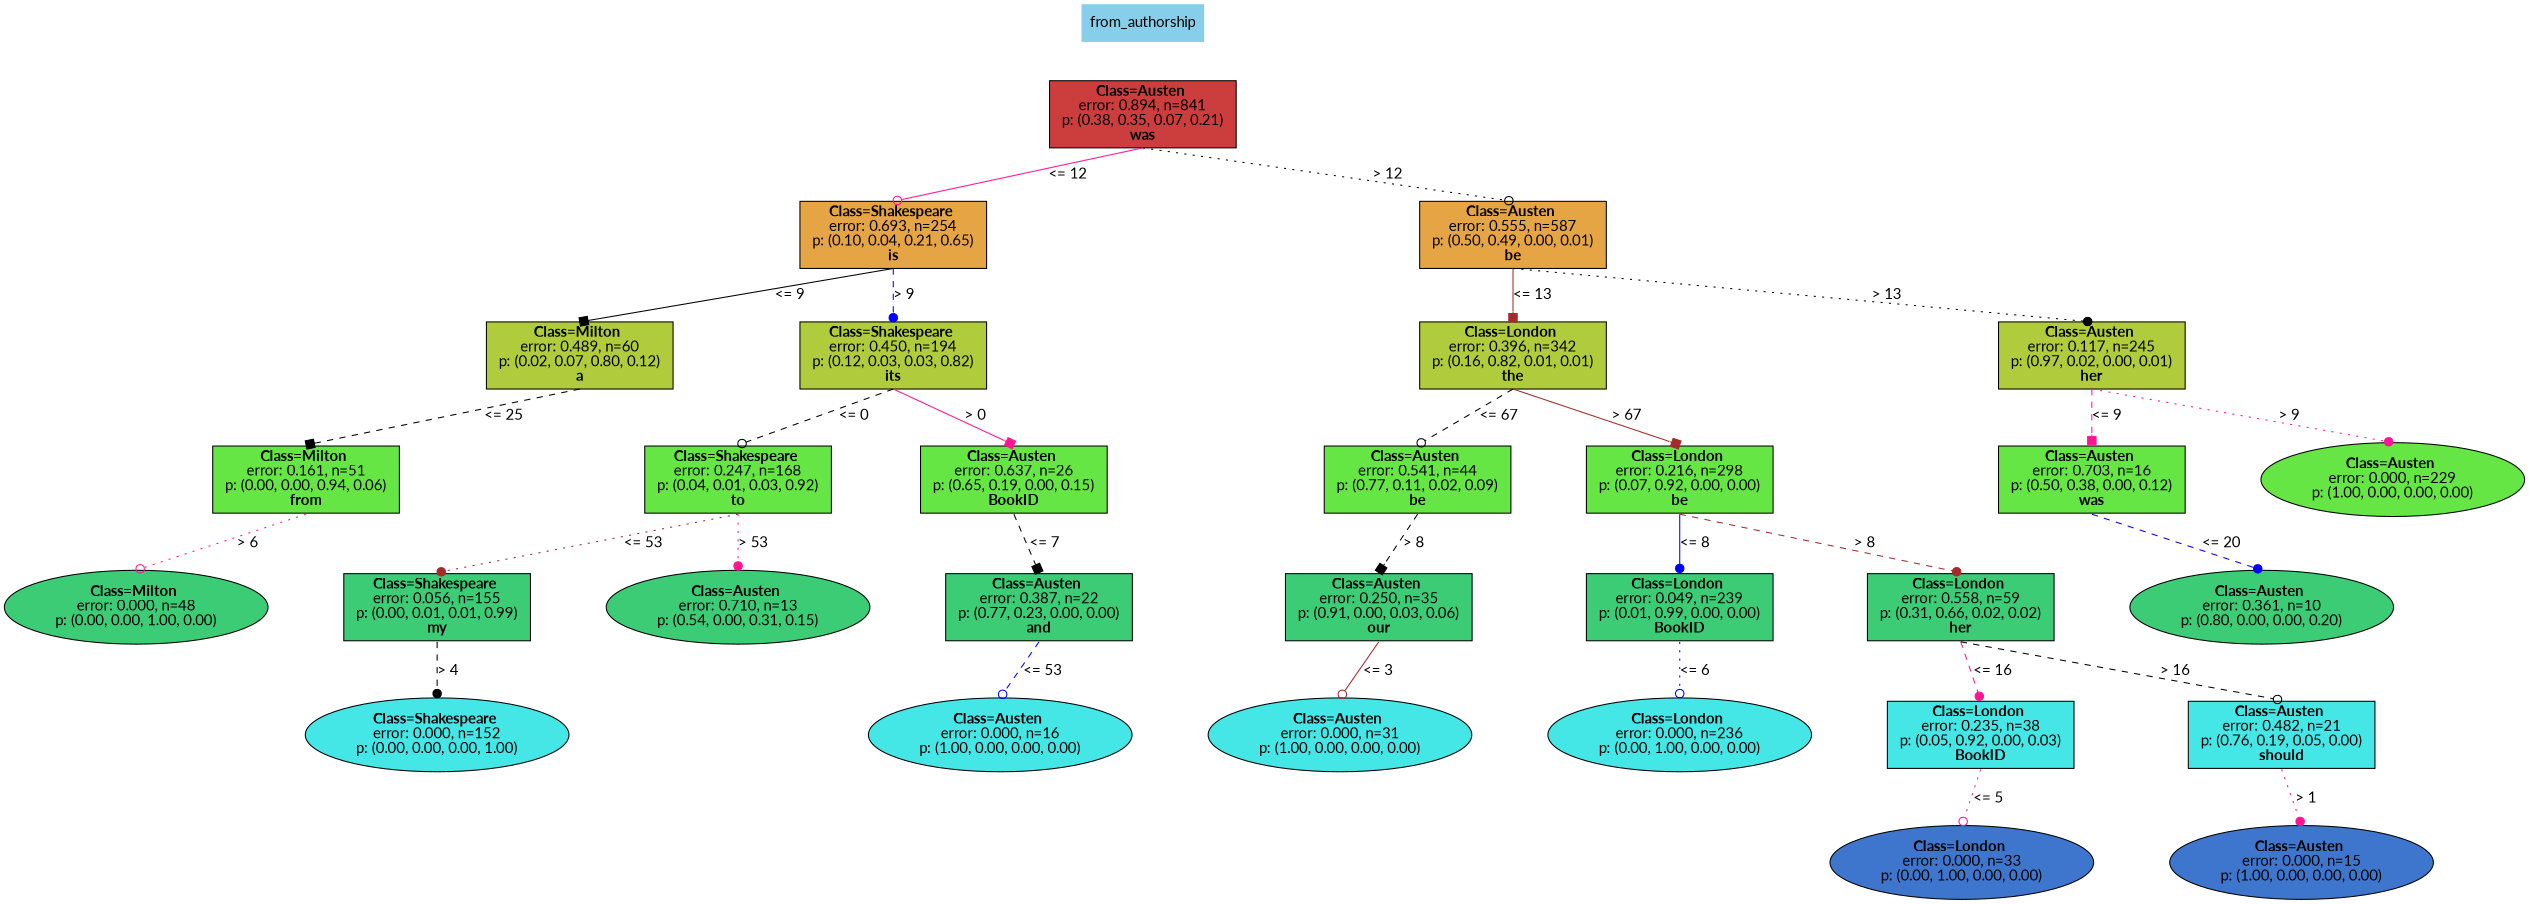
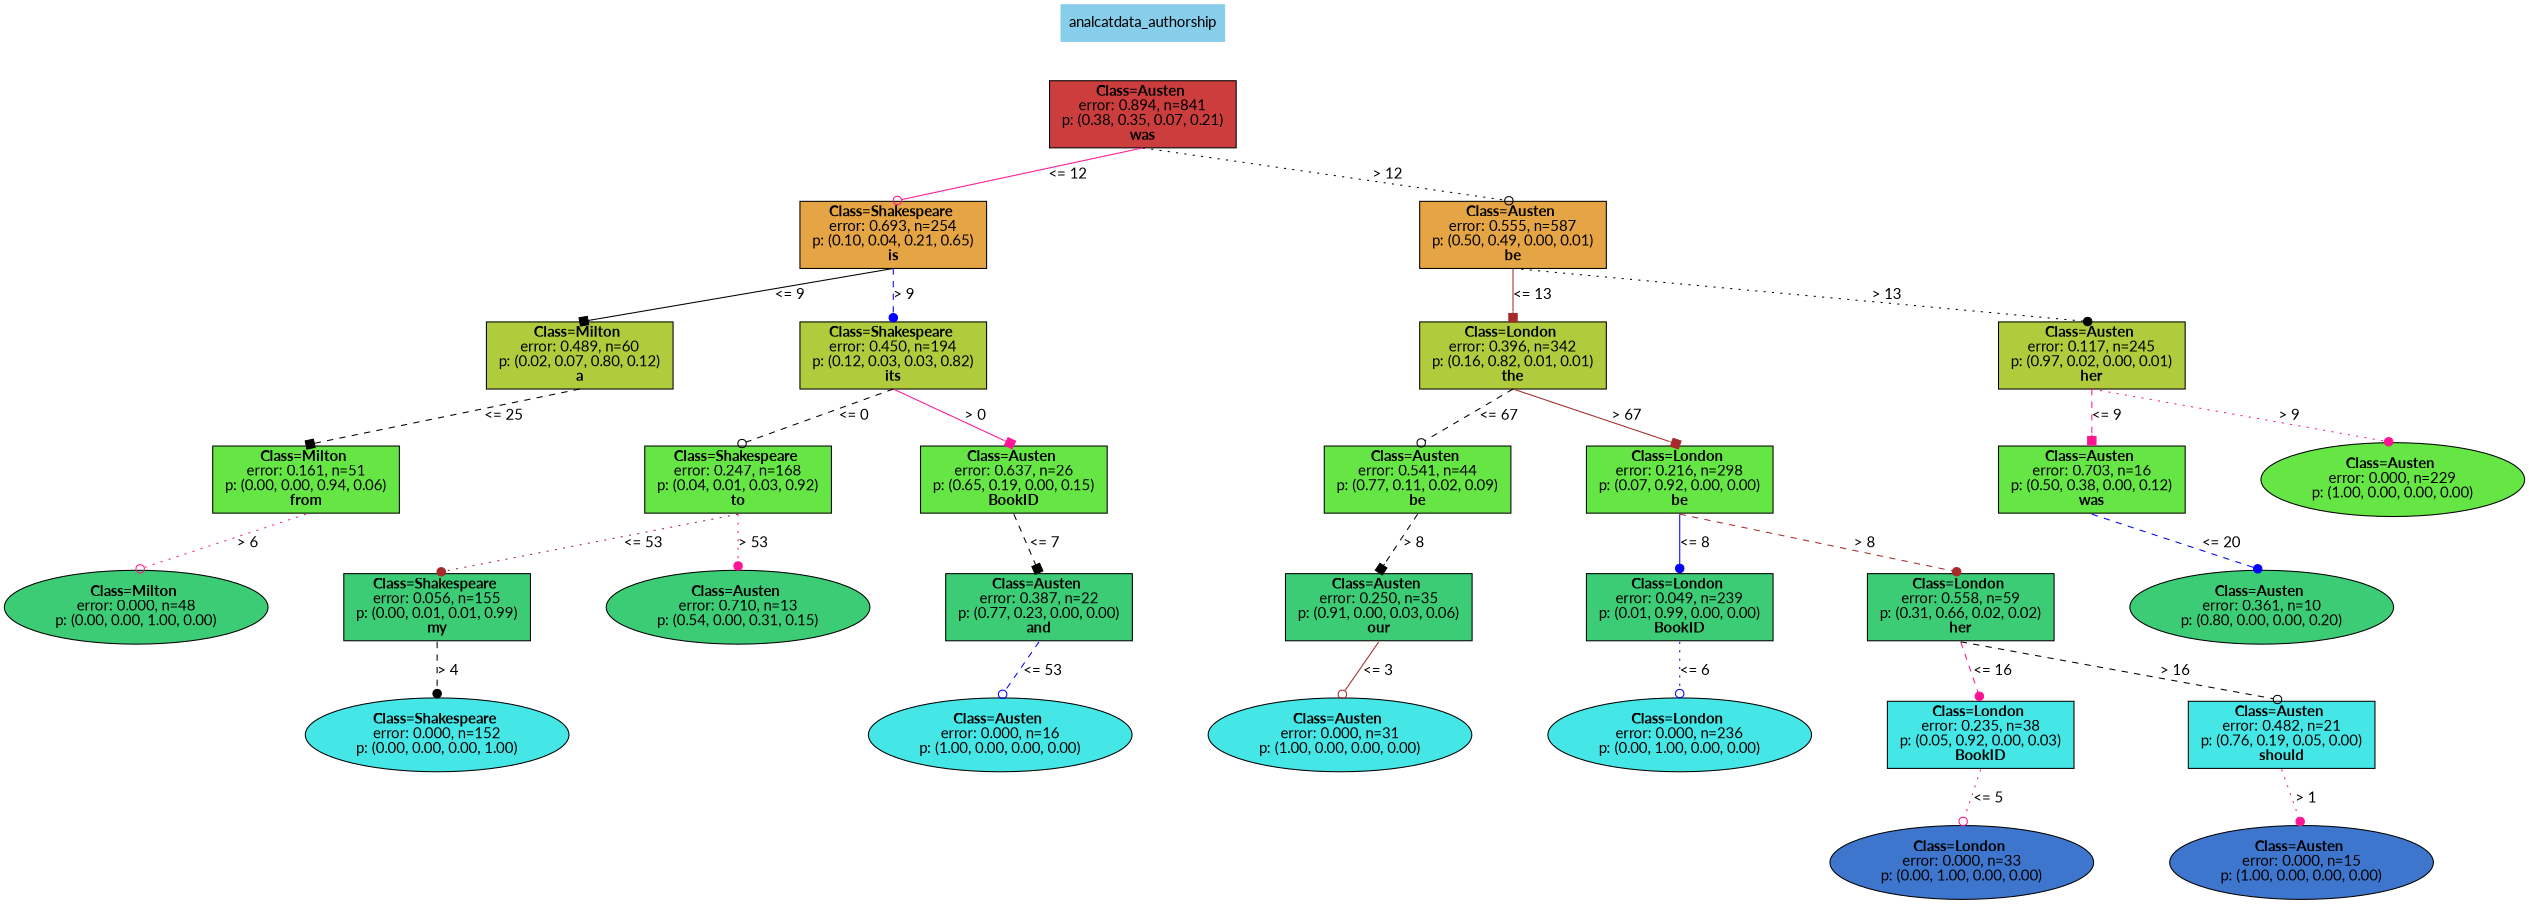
(1143, 23) -> (1143, 23)
